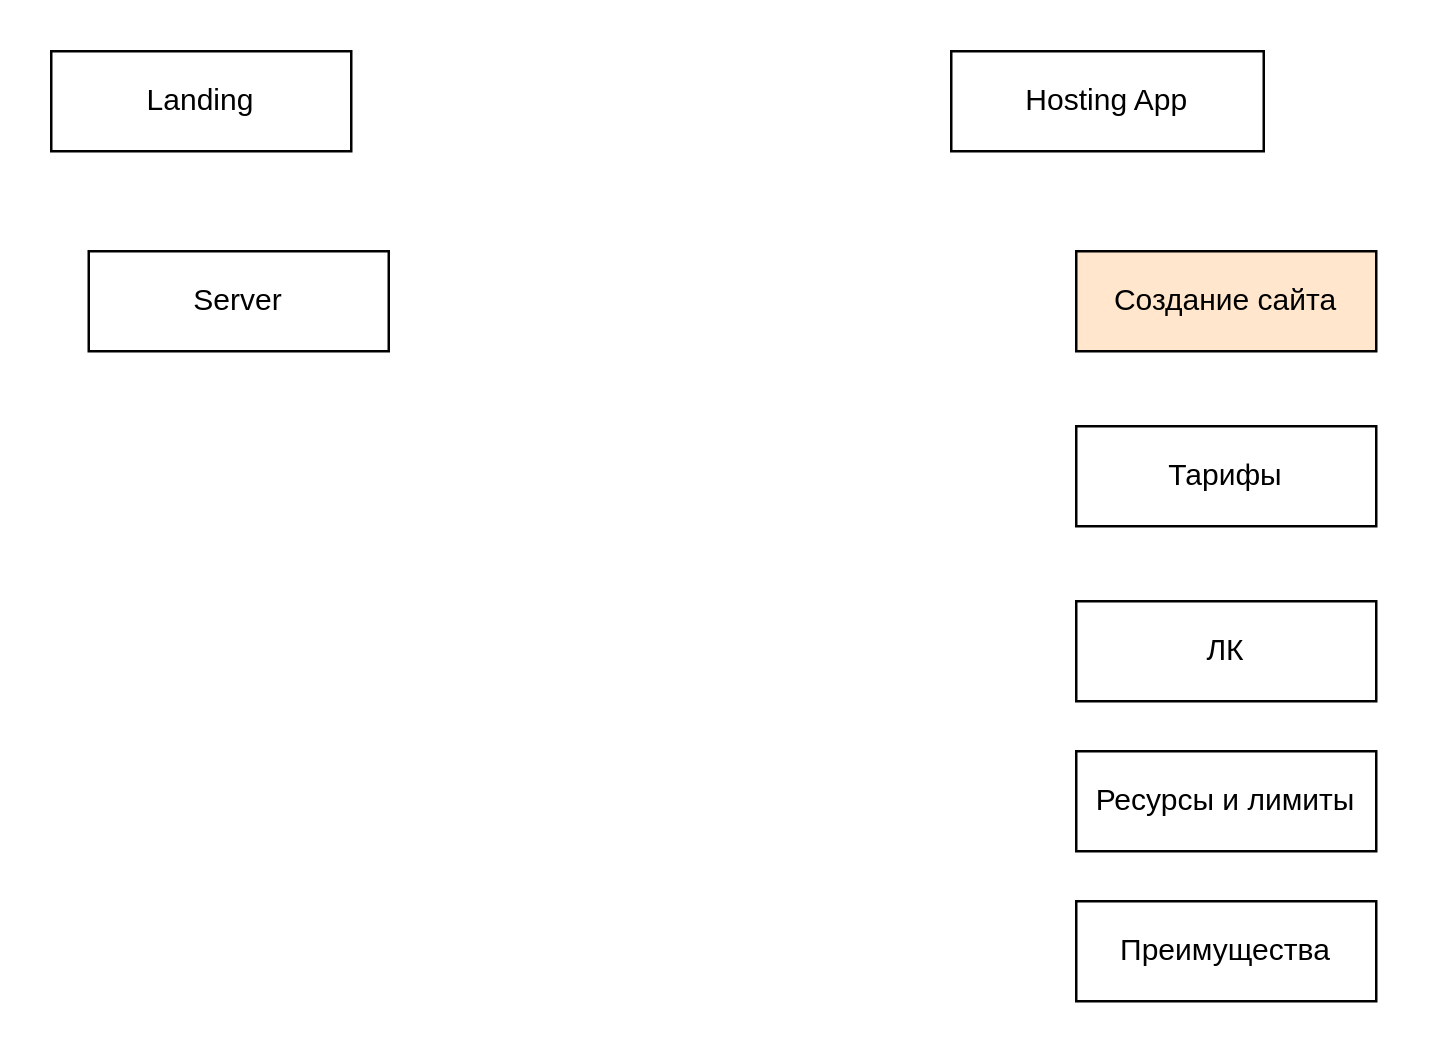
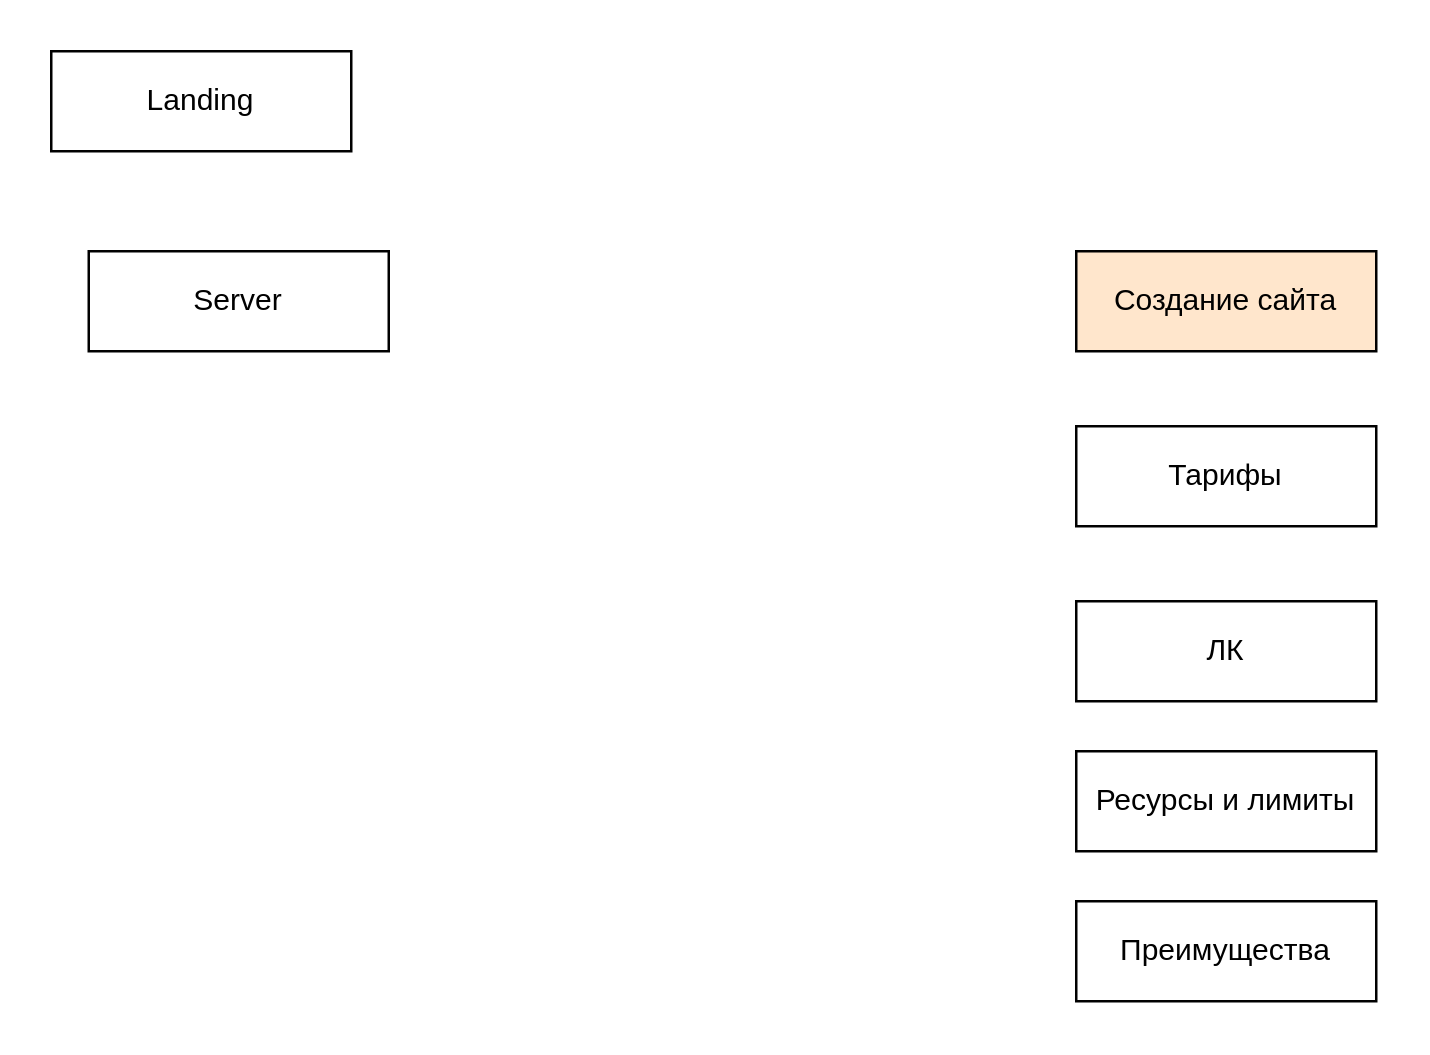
(1108, 101) -> none
